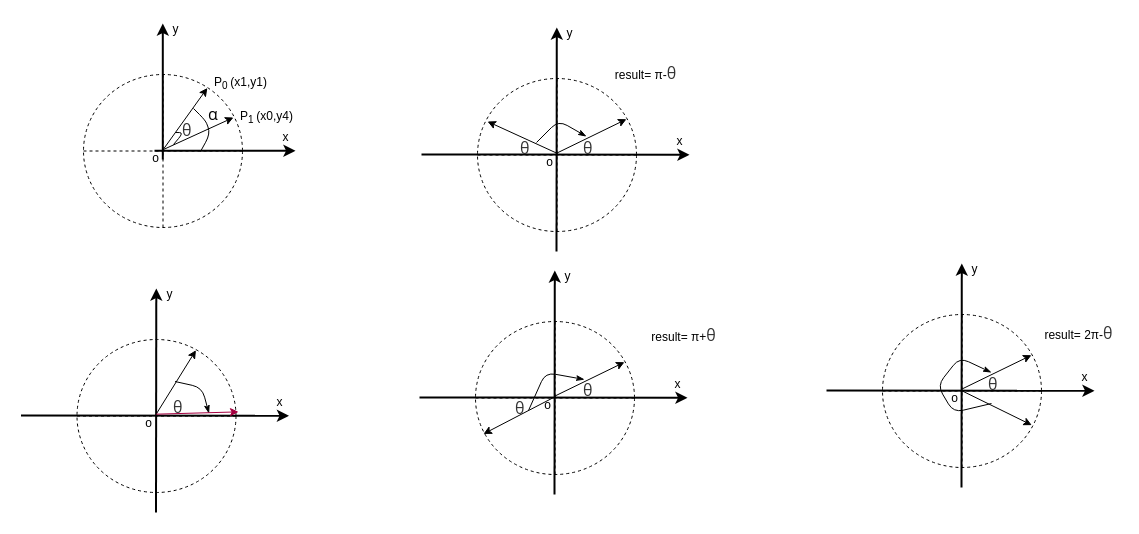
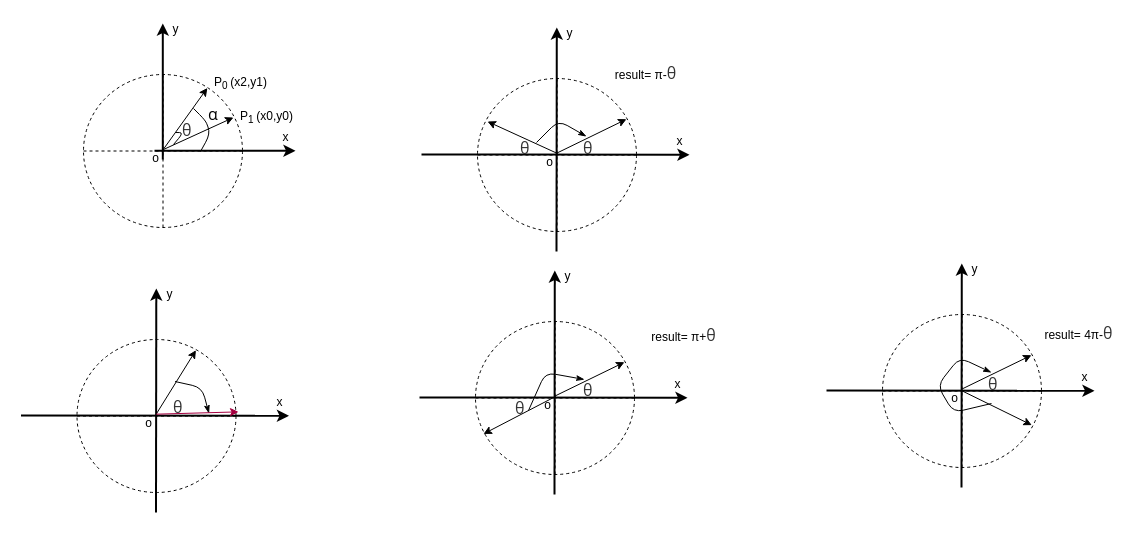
(241, 84) -> (241, 84)
(267, 118) -> (267, 118)
(1079, 334) -> (1079, 334)
